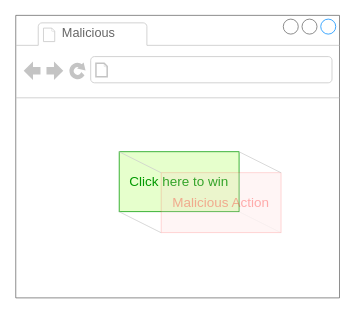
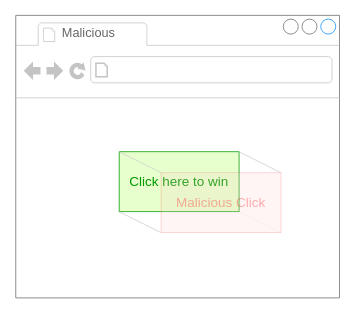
(221, 203) -> (221, 203)
